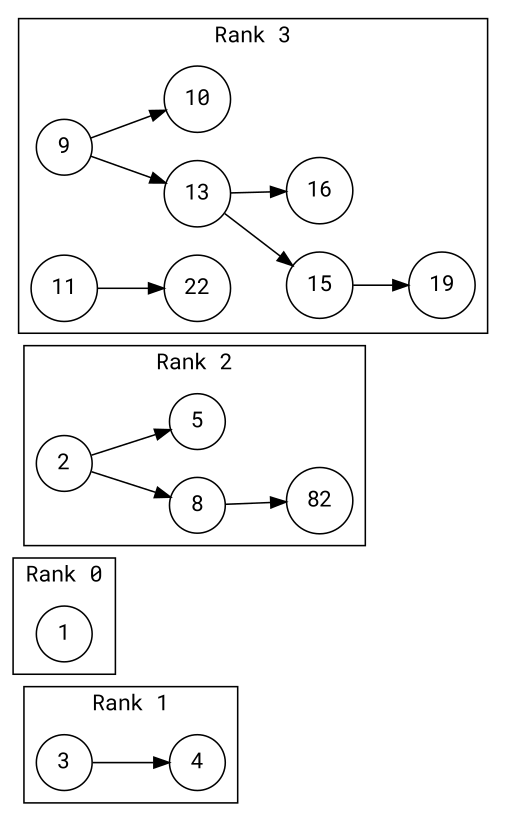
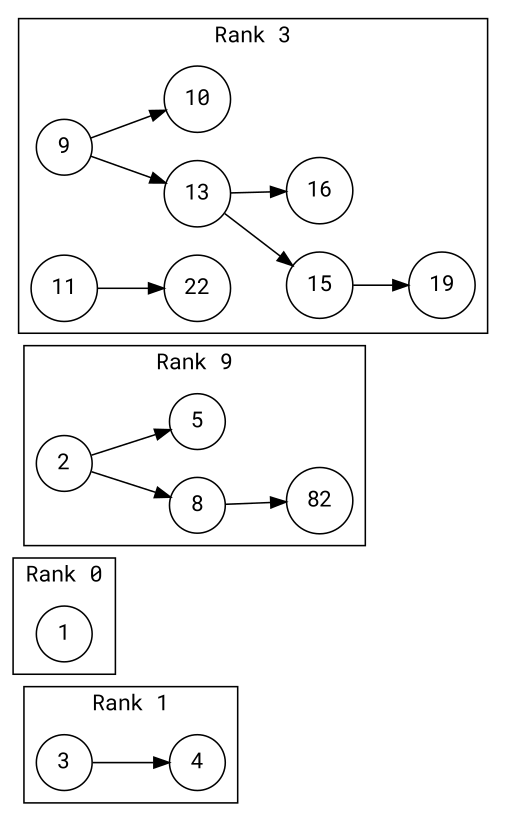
(195, 363) -> (195, 363)
